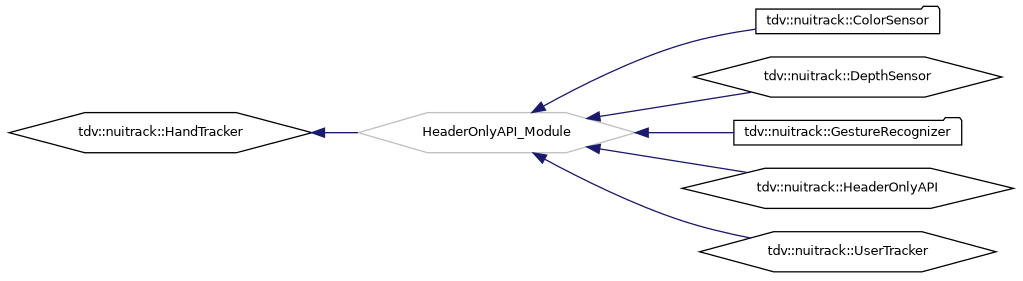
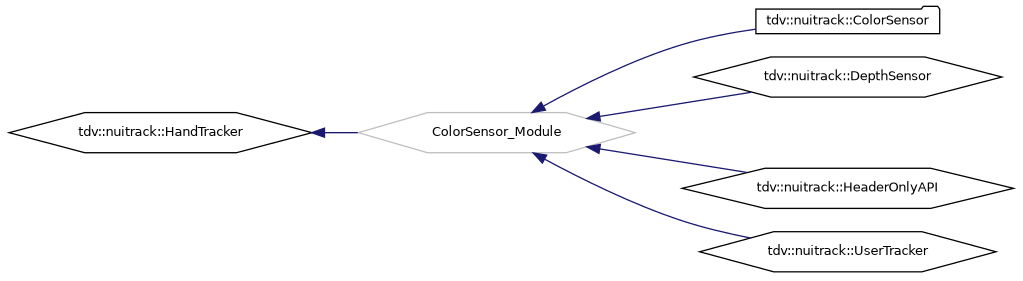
(497, 133) -> (497, 133)
(848, 133) -> none
